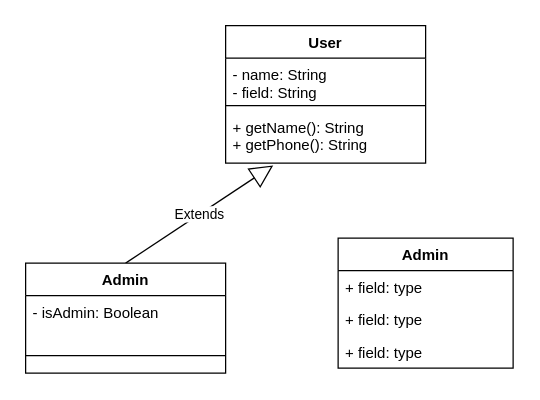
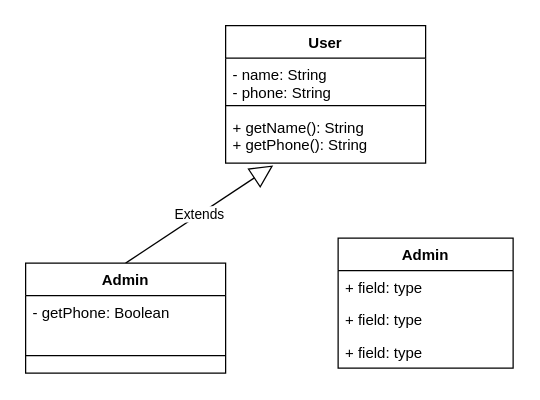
(284, 75) -> (284, 75)
(96, 313) -> (105, 313)
